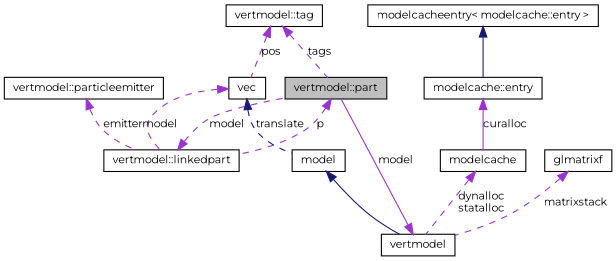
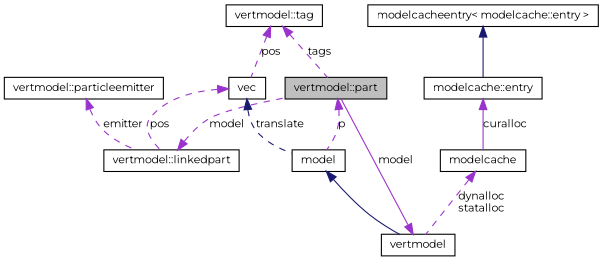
(160, 124) -> (160, 124)
(287, 140) -> (337, 131)
(578, 161) -> none
